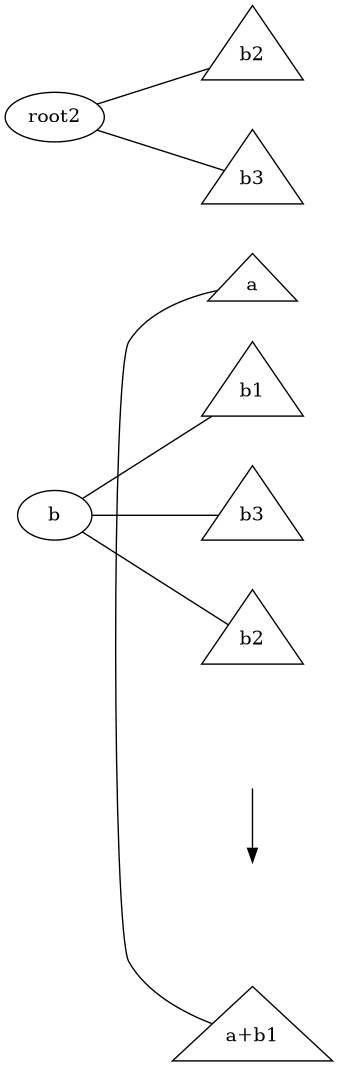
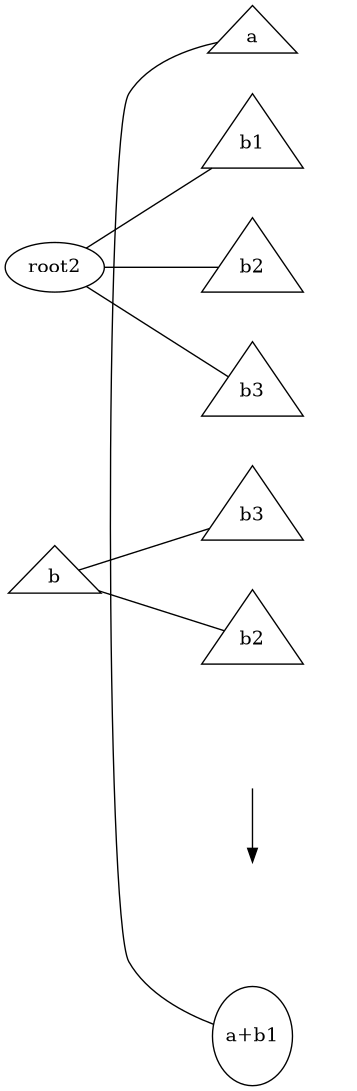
(147, 457) -> (149, 208)
(55, 515) -> (55, 577)
(252, 1036) -> (252, 1036)
